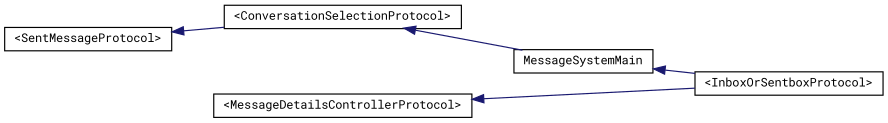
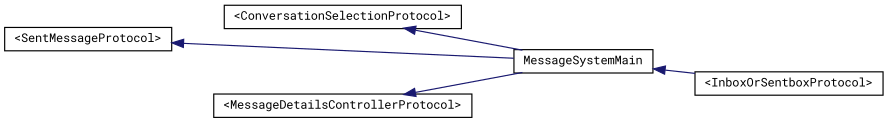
(204, 29) -> (349, 51)
(589, 93) -> (469, 82)
